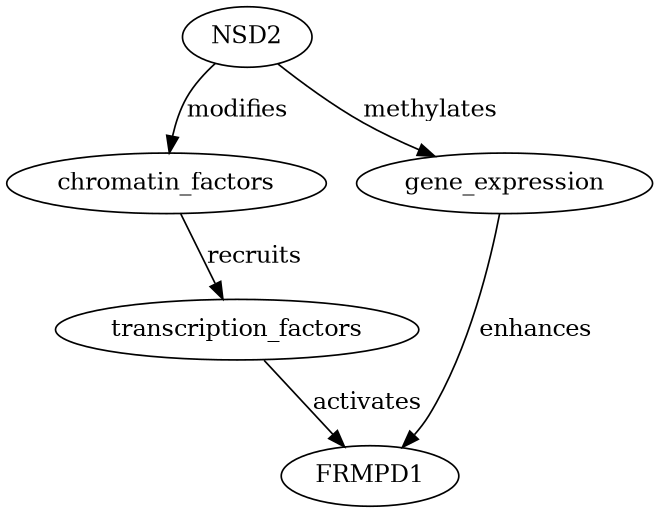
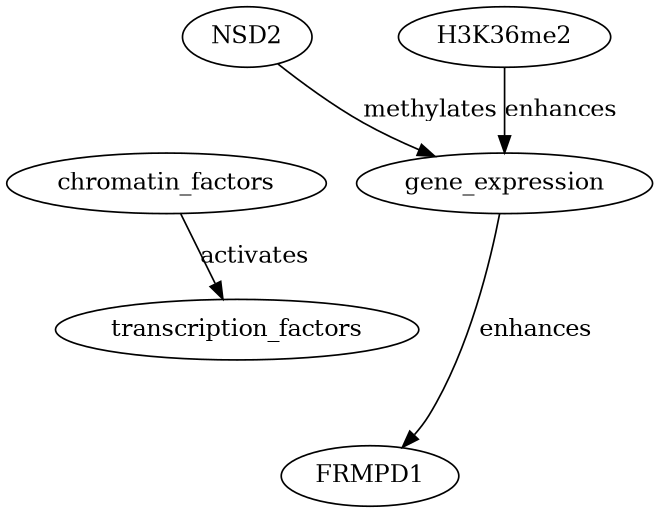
none -> (505, 37)
(188, 96) -> none
(255, 256) -> (255, 256)
(299, 397) -> none
